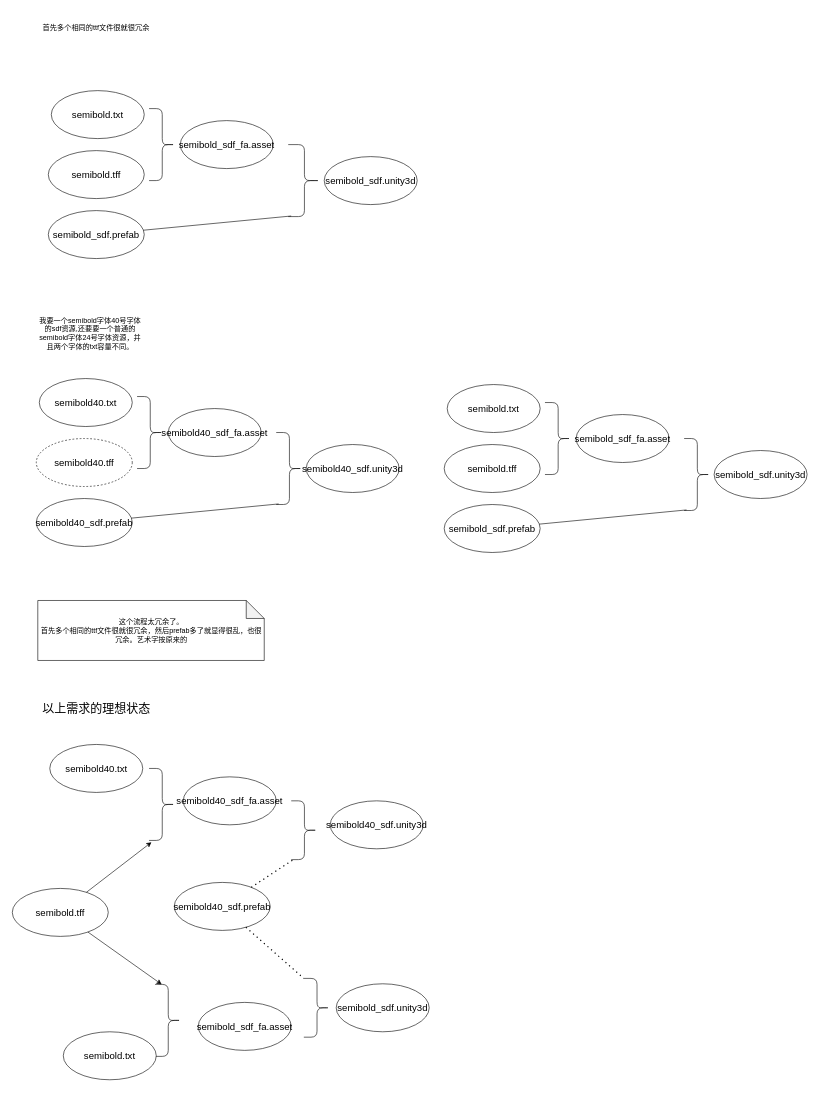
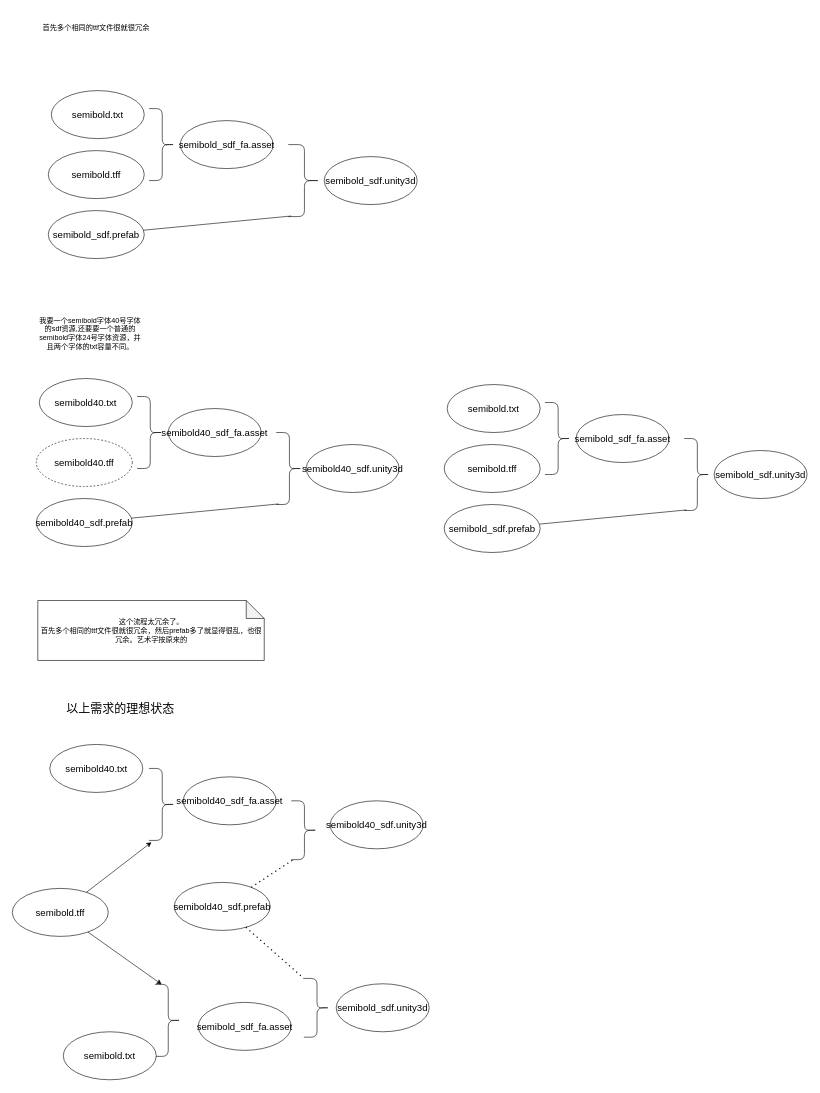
(96, 708) -> (120, 708)
